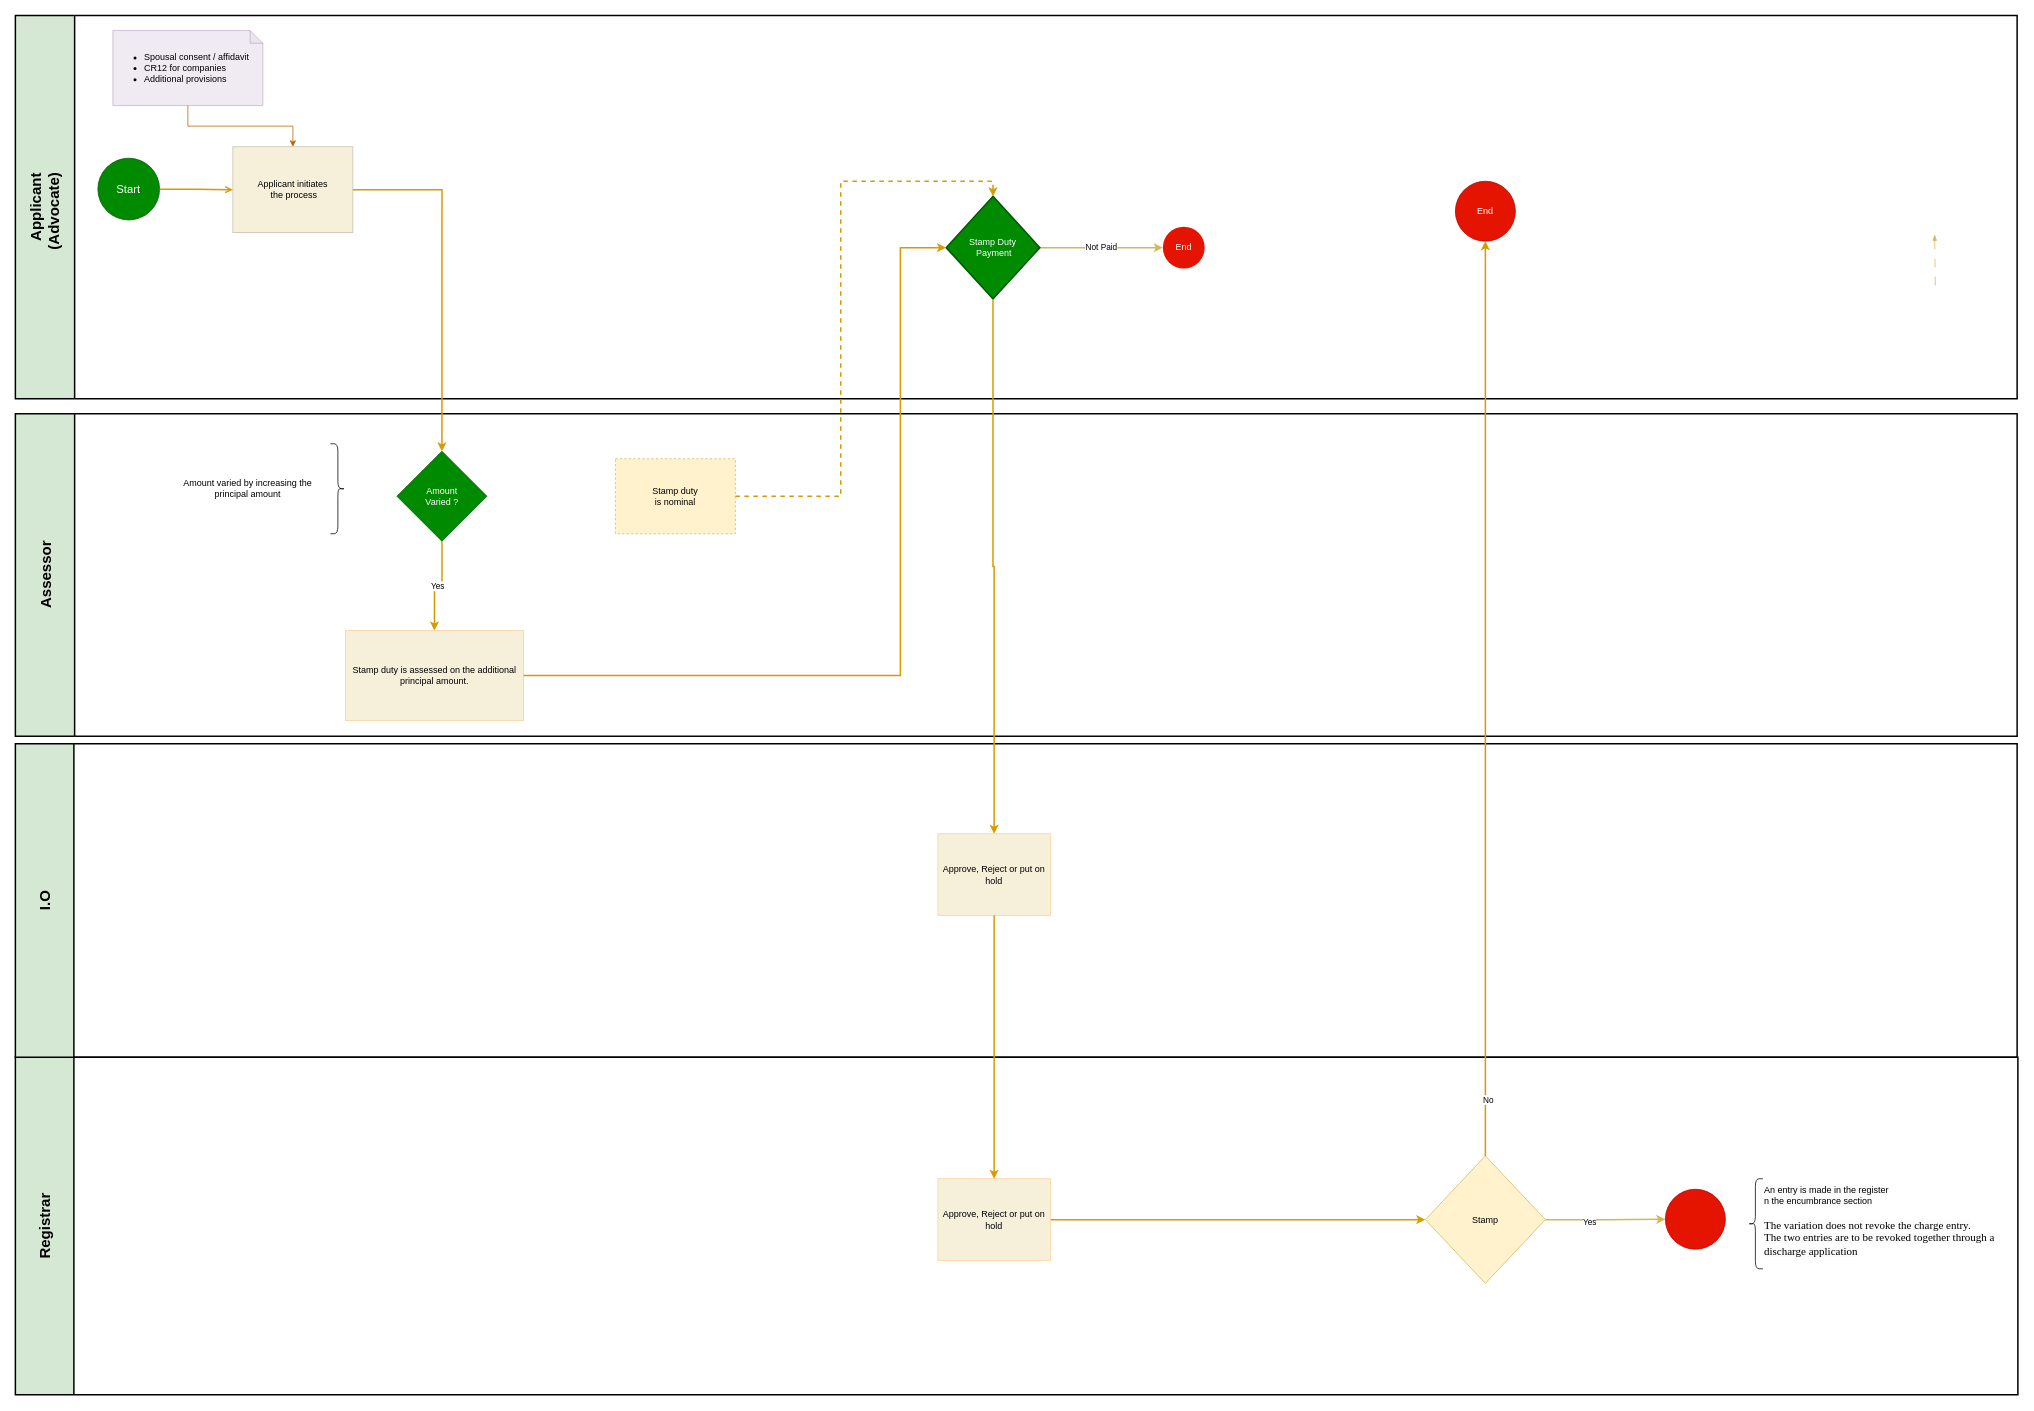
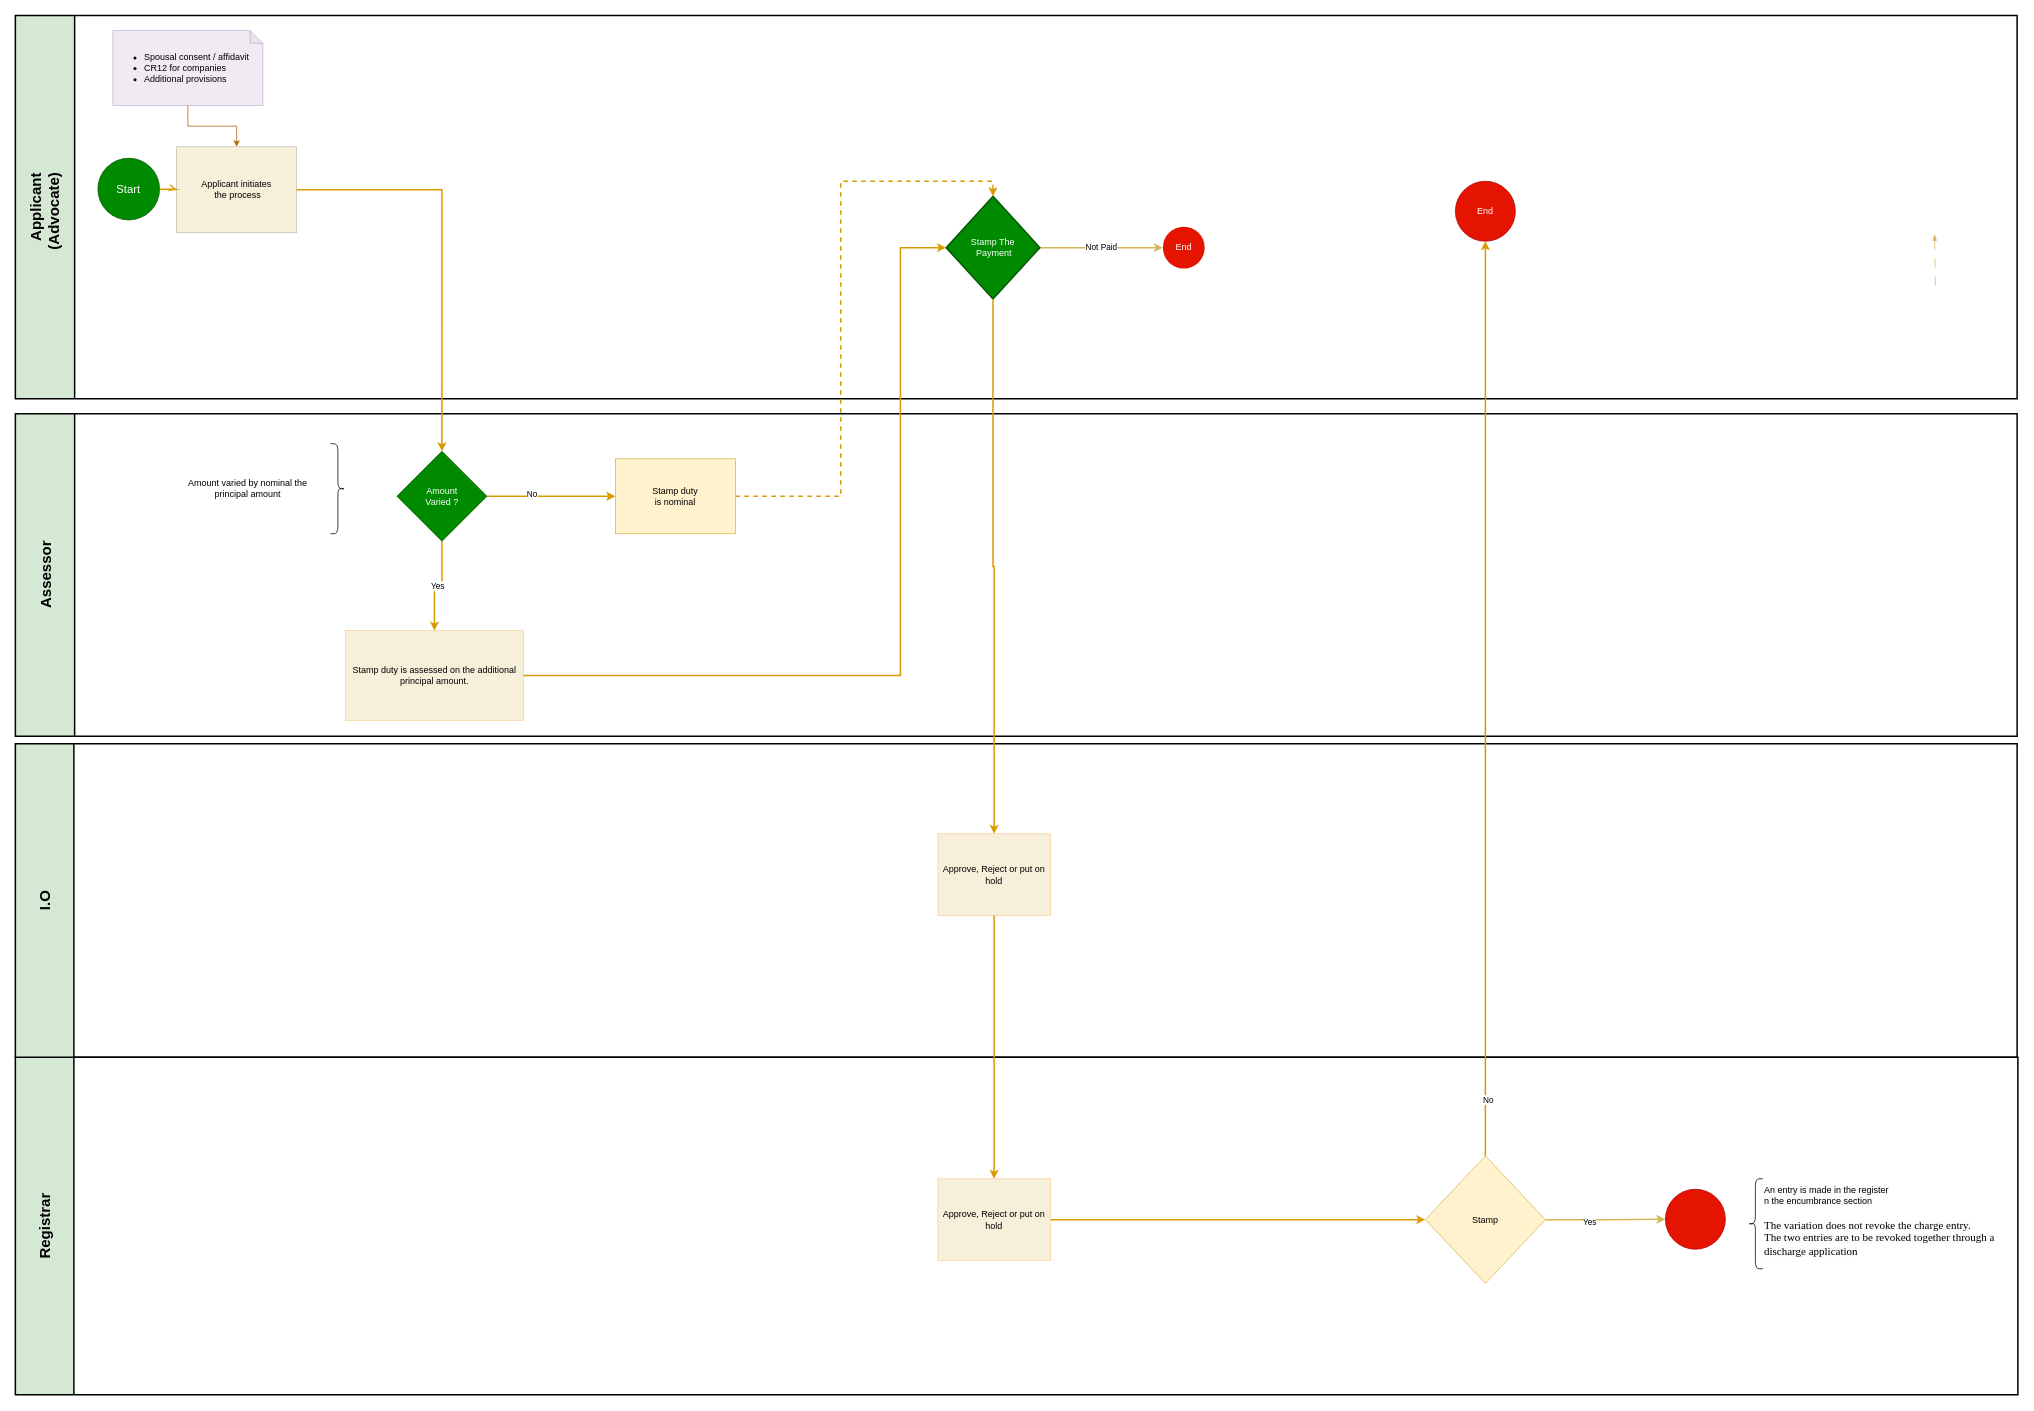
(293, 190) -> (237, 190)
(993, 247) -> (993, 247)
(248, 489) -> (248, 489)
none -> (548, 496)
(675, 496) -> (675, 496)
